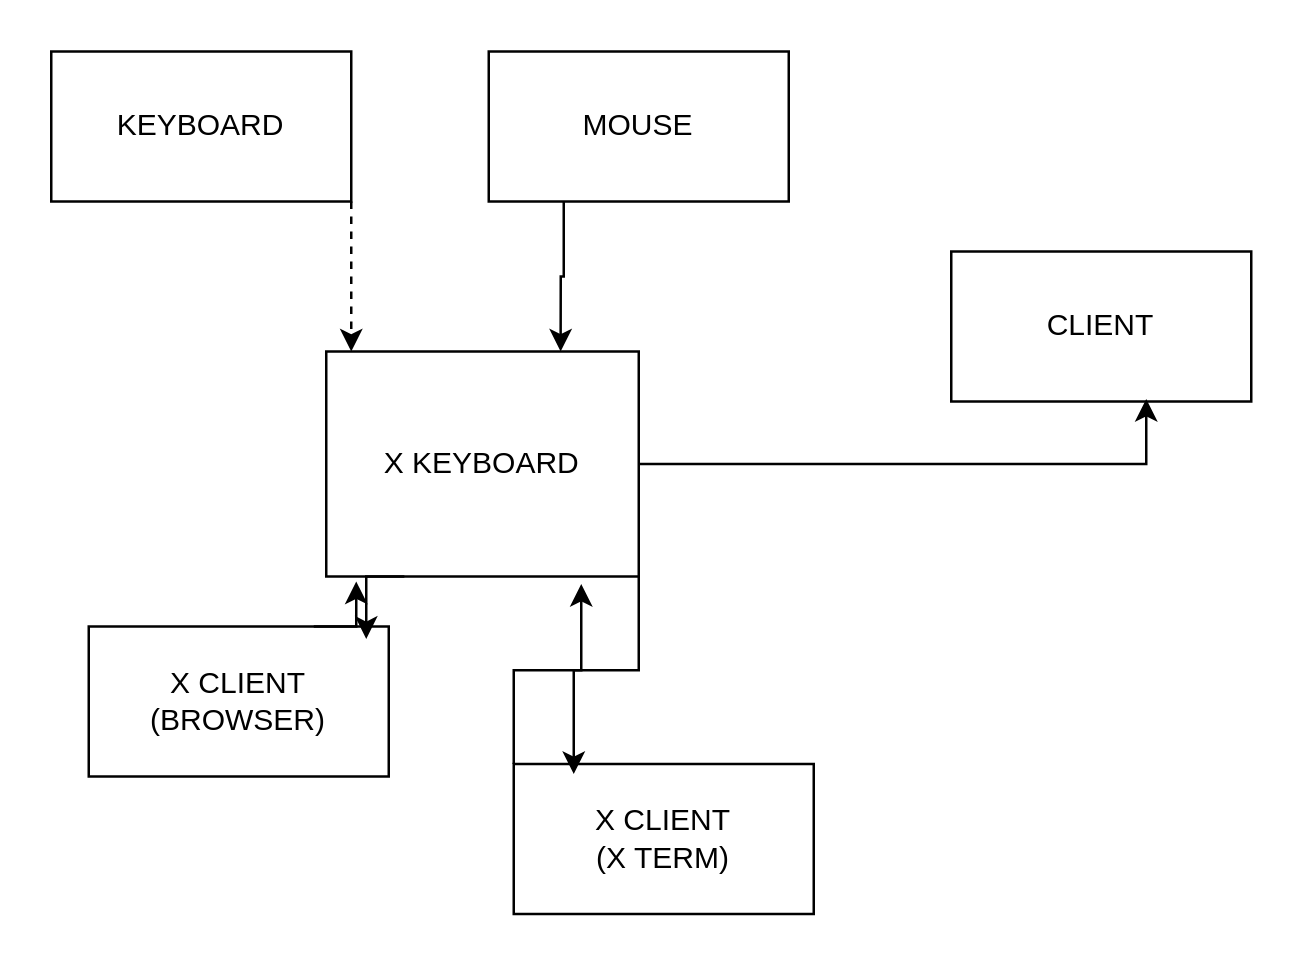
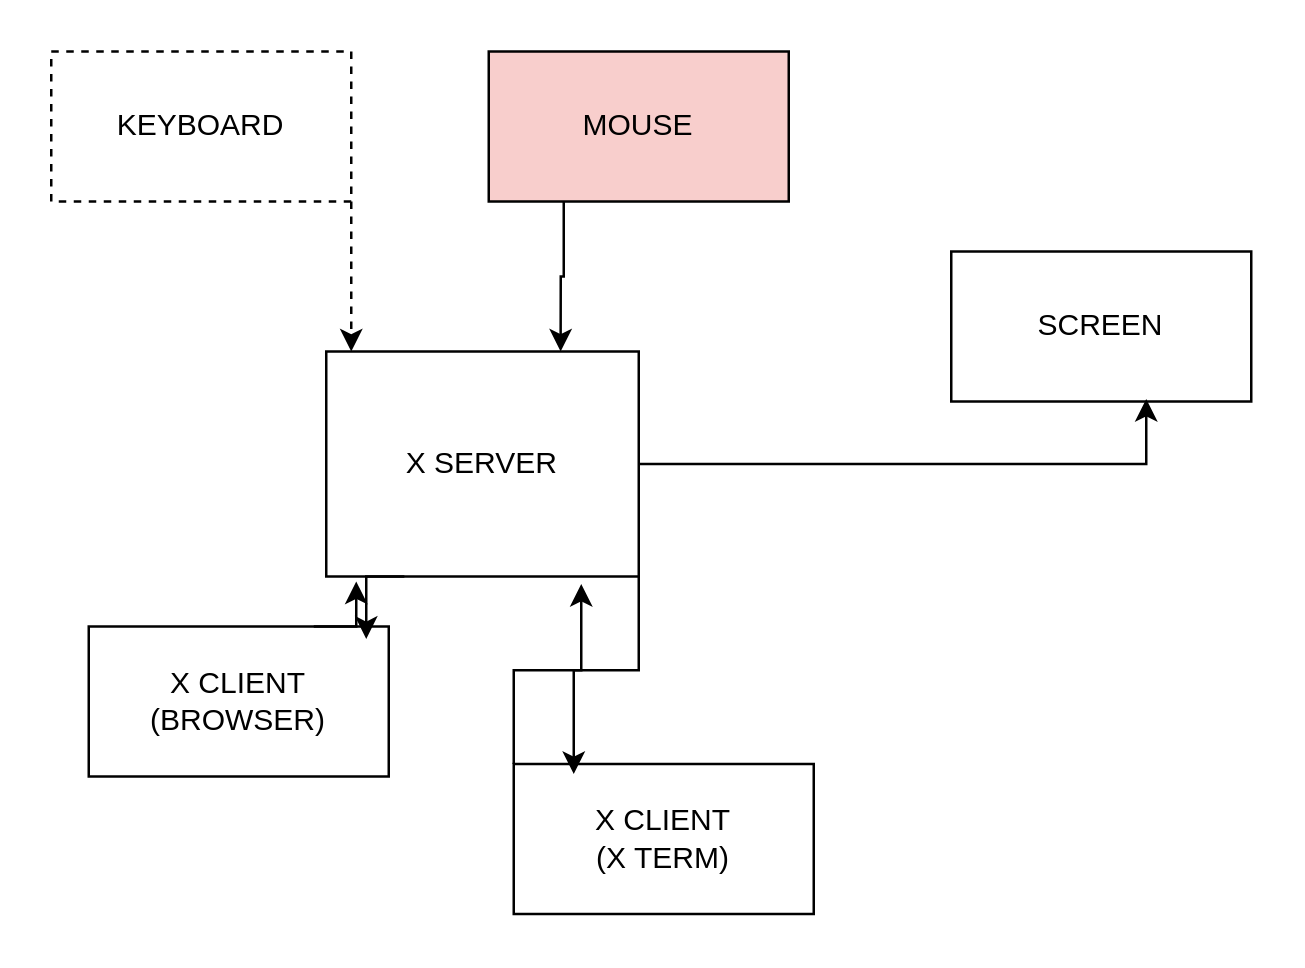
(201, 126) -> (201, 126)
(639, 126) -> (639, 126)
(1101, 326) -> (1101, 326)
(483, 464) -> (483, 464)
